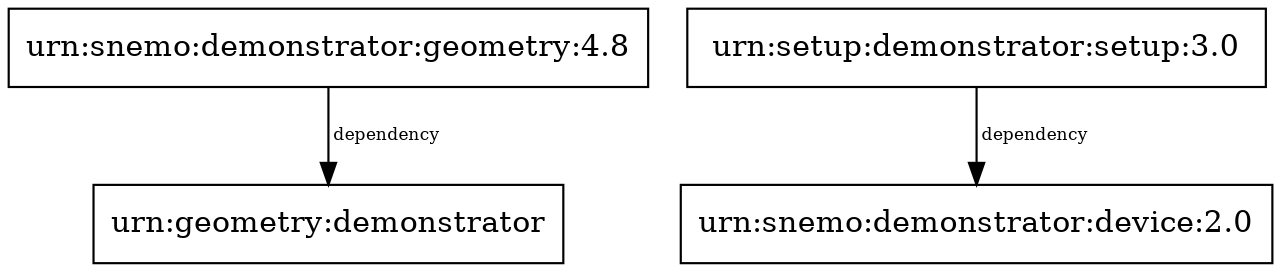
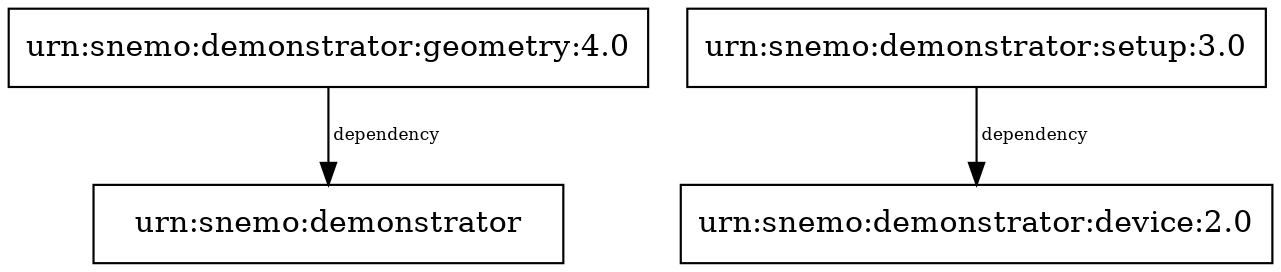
(328, 48) -> (328, 48)
(977, 48) -> (977, 48)
(328, 224) -> (328, 224)
